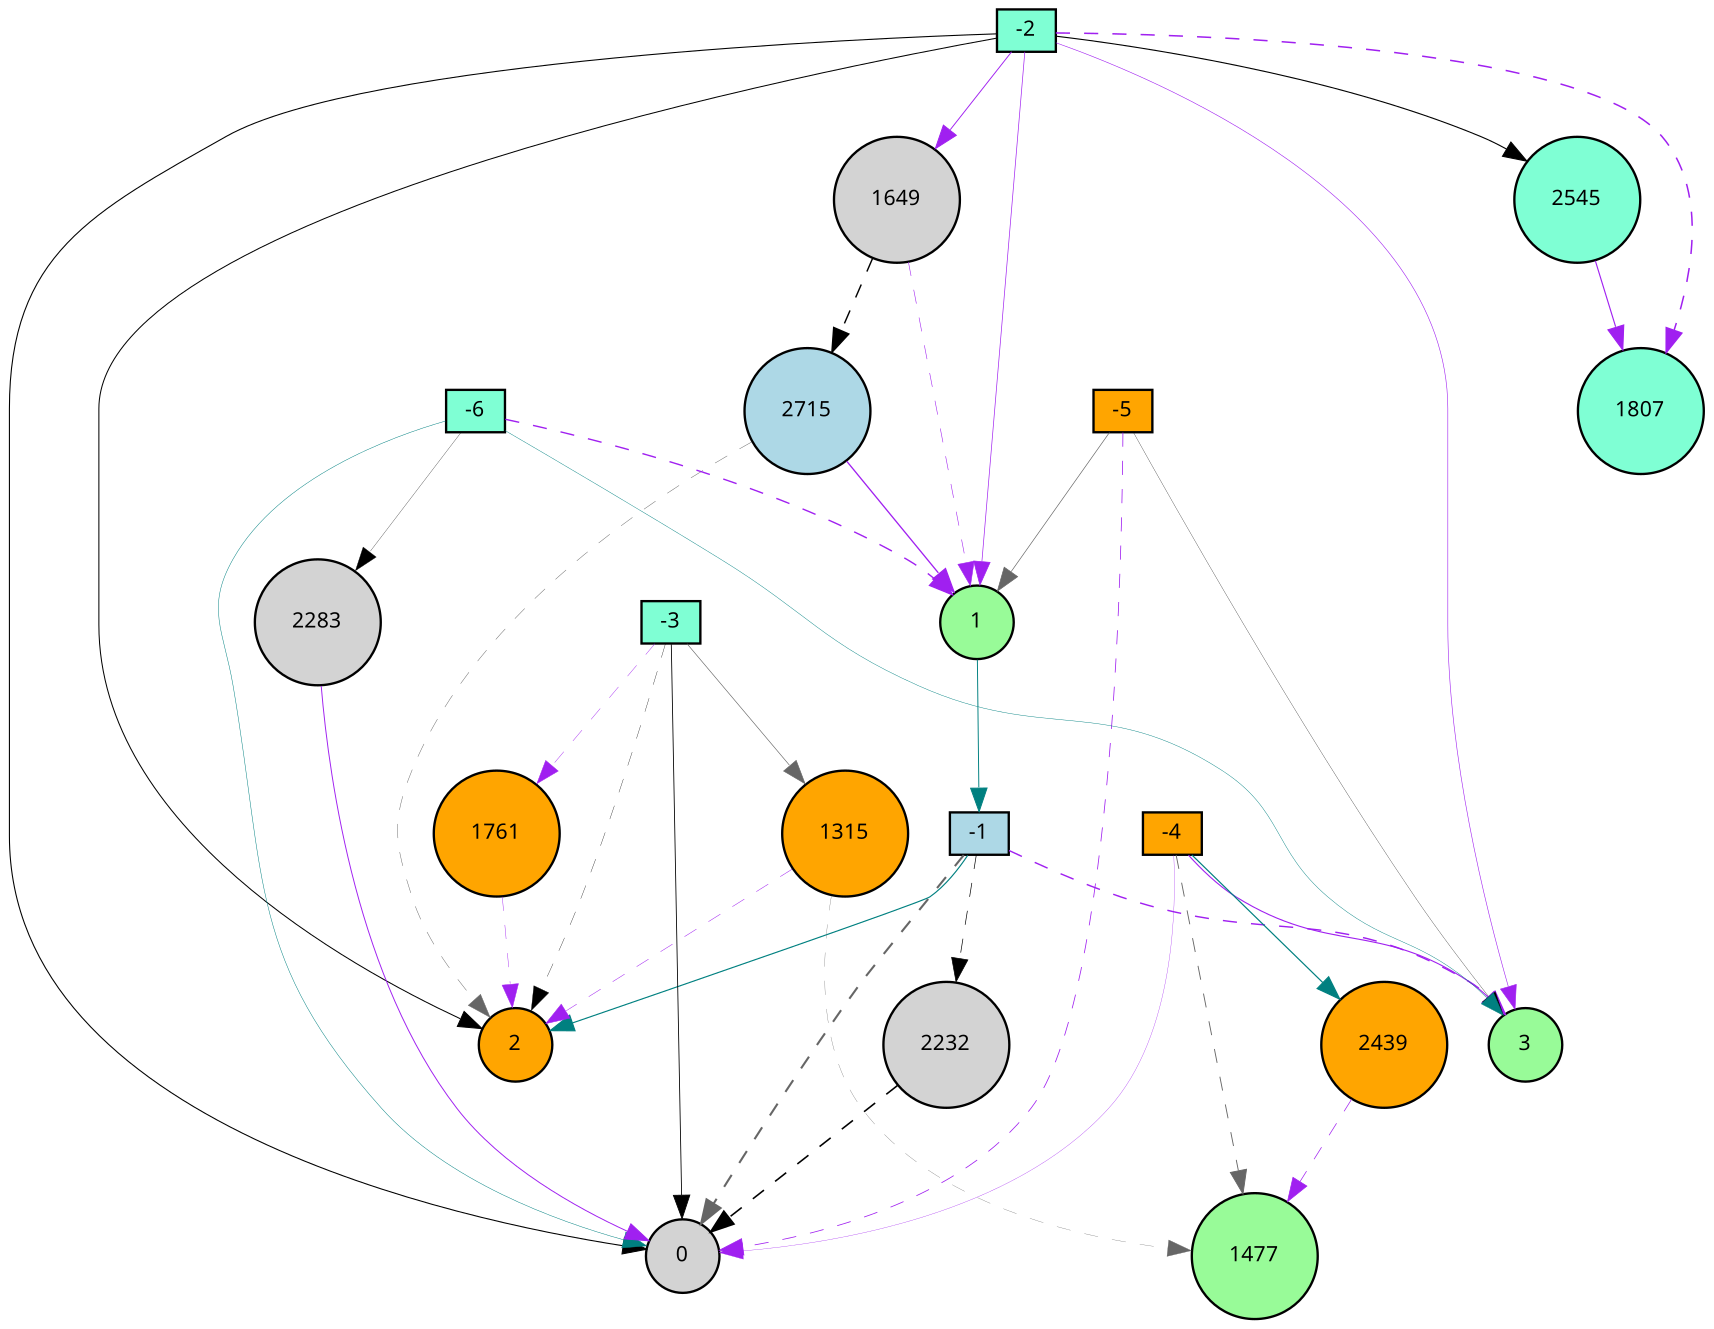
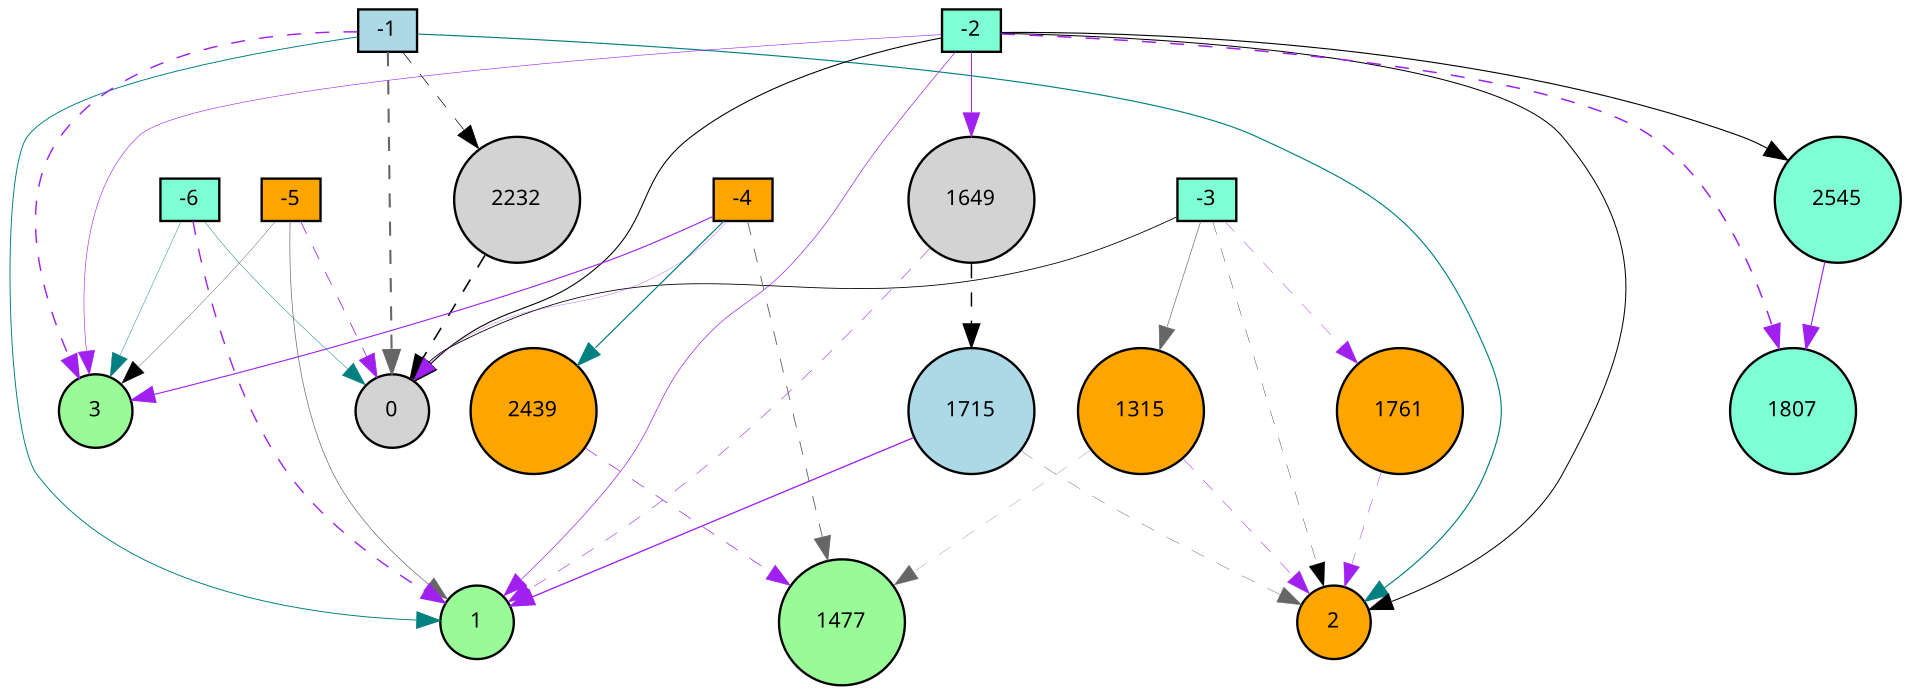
(807, 411) -> (971, 411)
(318, 622) -> none
(978, 724) -> (12, 341)
